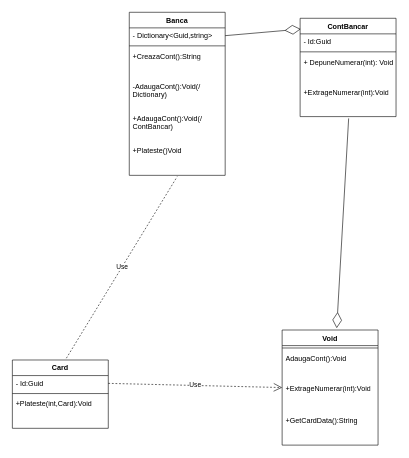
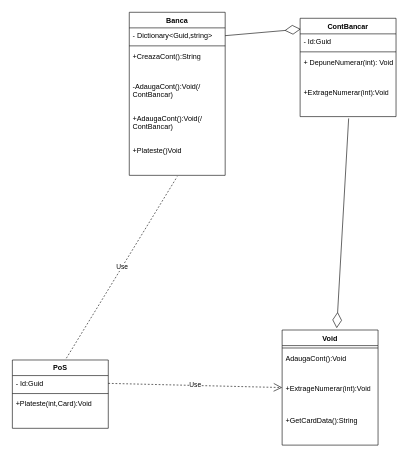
(178, 91) -> (178, 91)
(60, 369) -> (60, 369)
